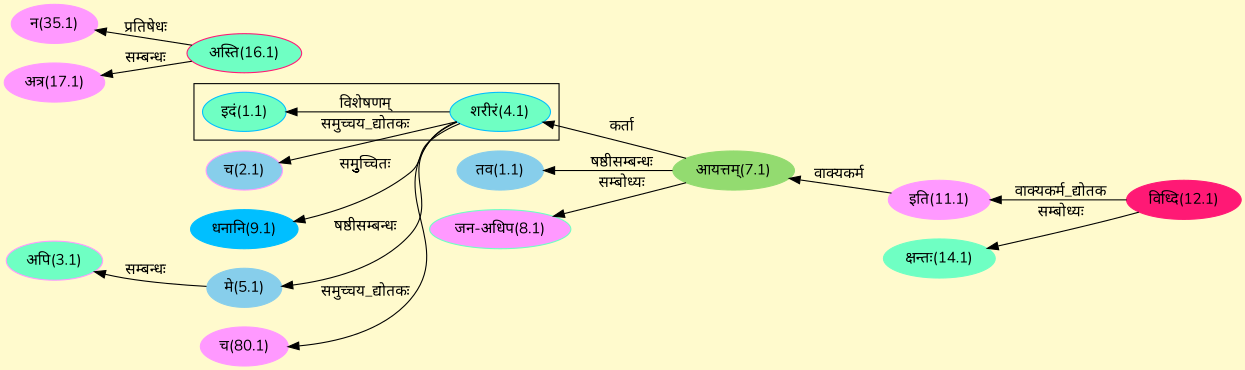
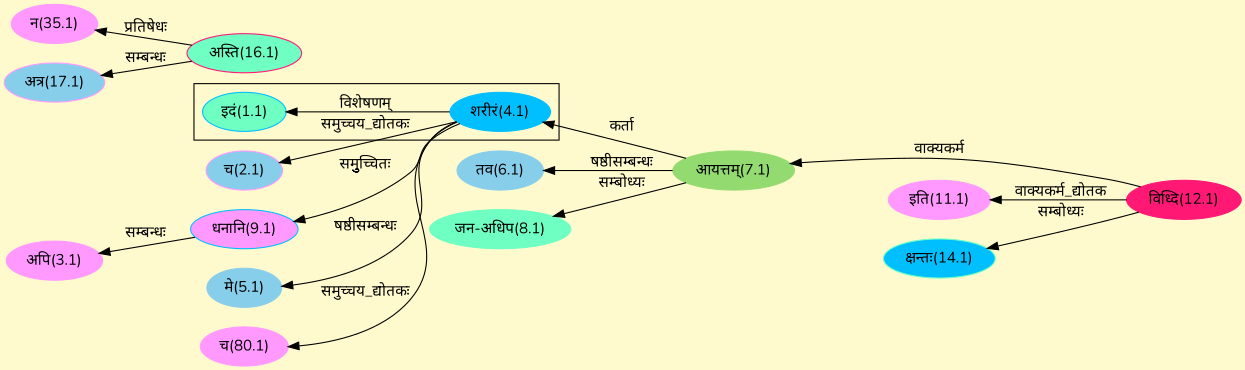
(54, 83) -> (54, 83)
(500, 112) -> (500, 112)
(500, 171) -> (500, 171)
(846, 187) -> (972, 160)
(244, 229) -> (244, 229)
(500, 229) -> (500, 229)
(939, 258) -> (939, 258)
(54, 261) -> (54, 261)
(156, 282) -> (152, 244)
